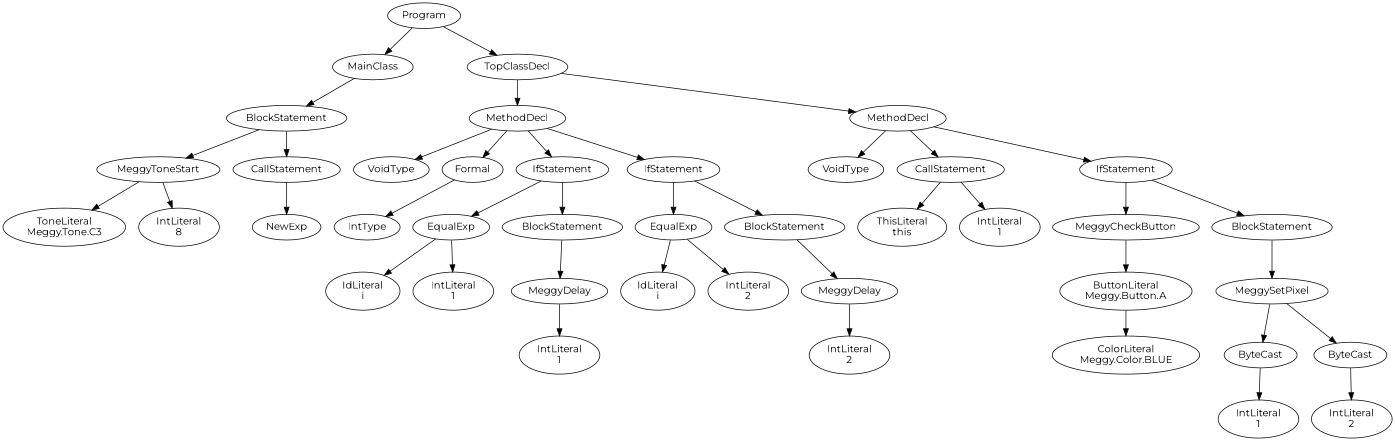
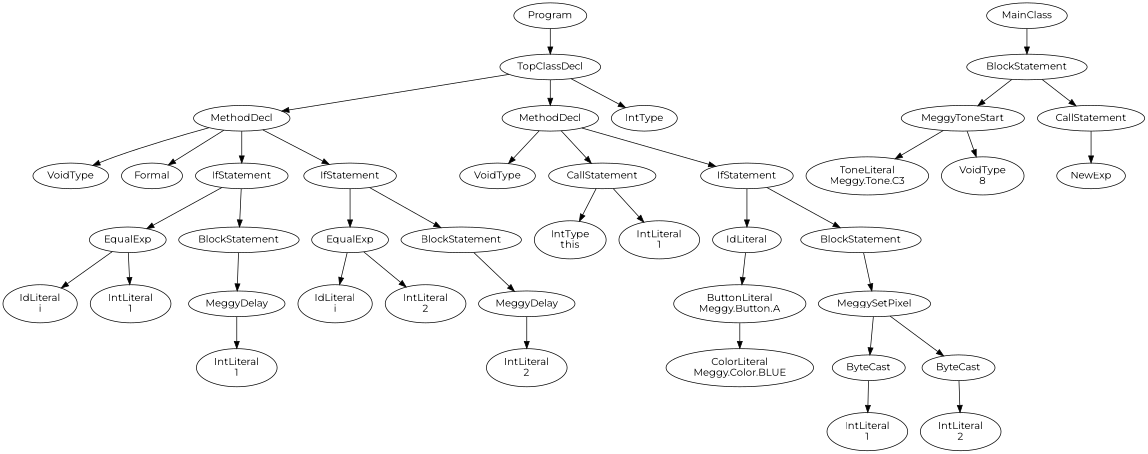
(401, 39) -> none
(423, 197) -> (595, 91)
(179, 227) -> (983, 176)
(902, 227) -> (570, 240)
(1126, 227) -> (747, 240)
